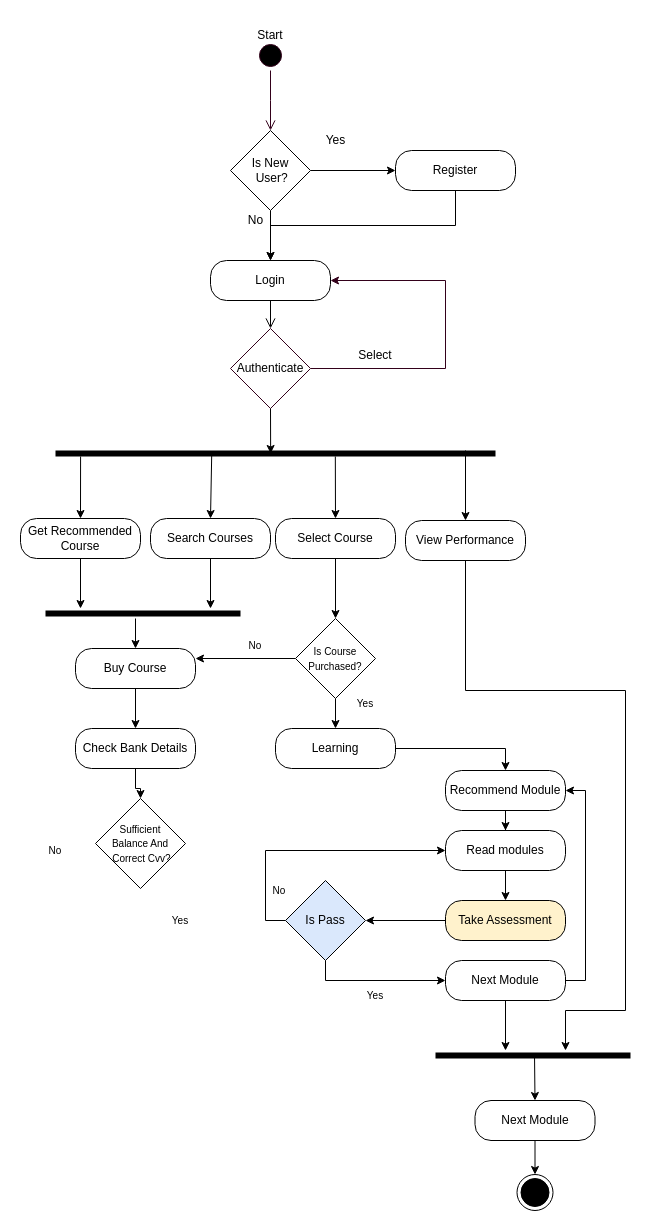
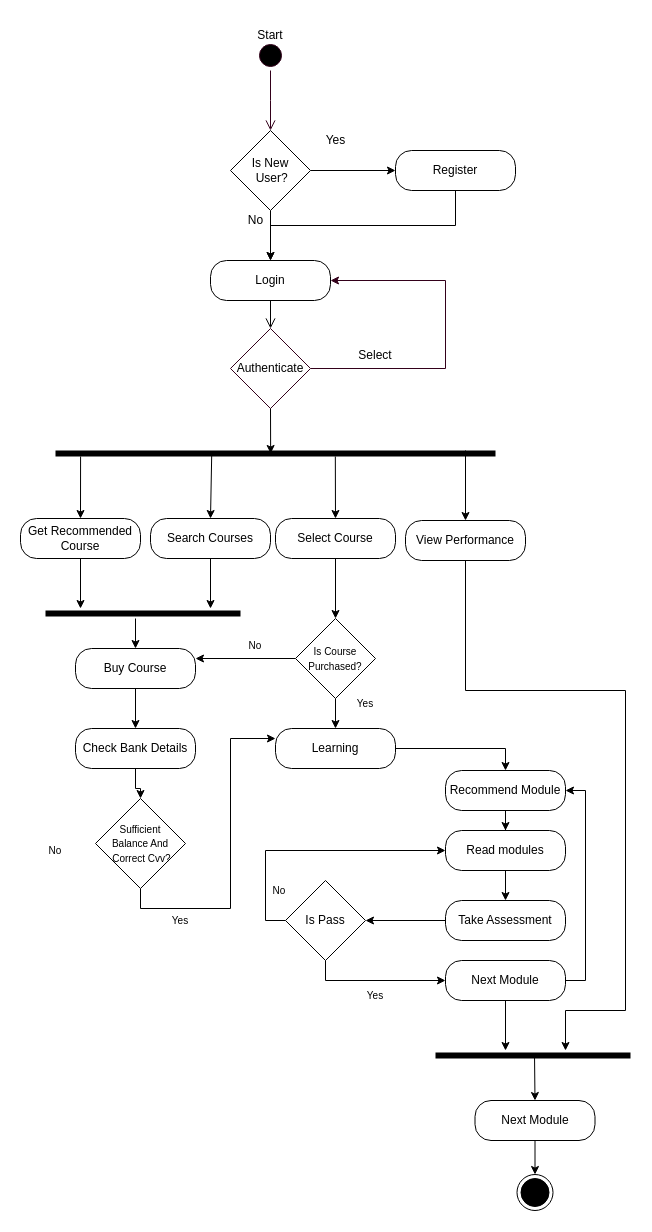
none -> (231, 860)
(326, 921) -> (326, 921)
(506, 921) -> (506, 921)
